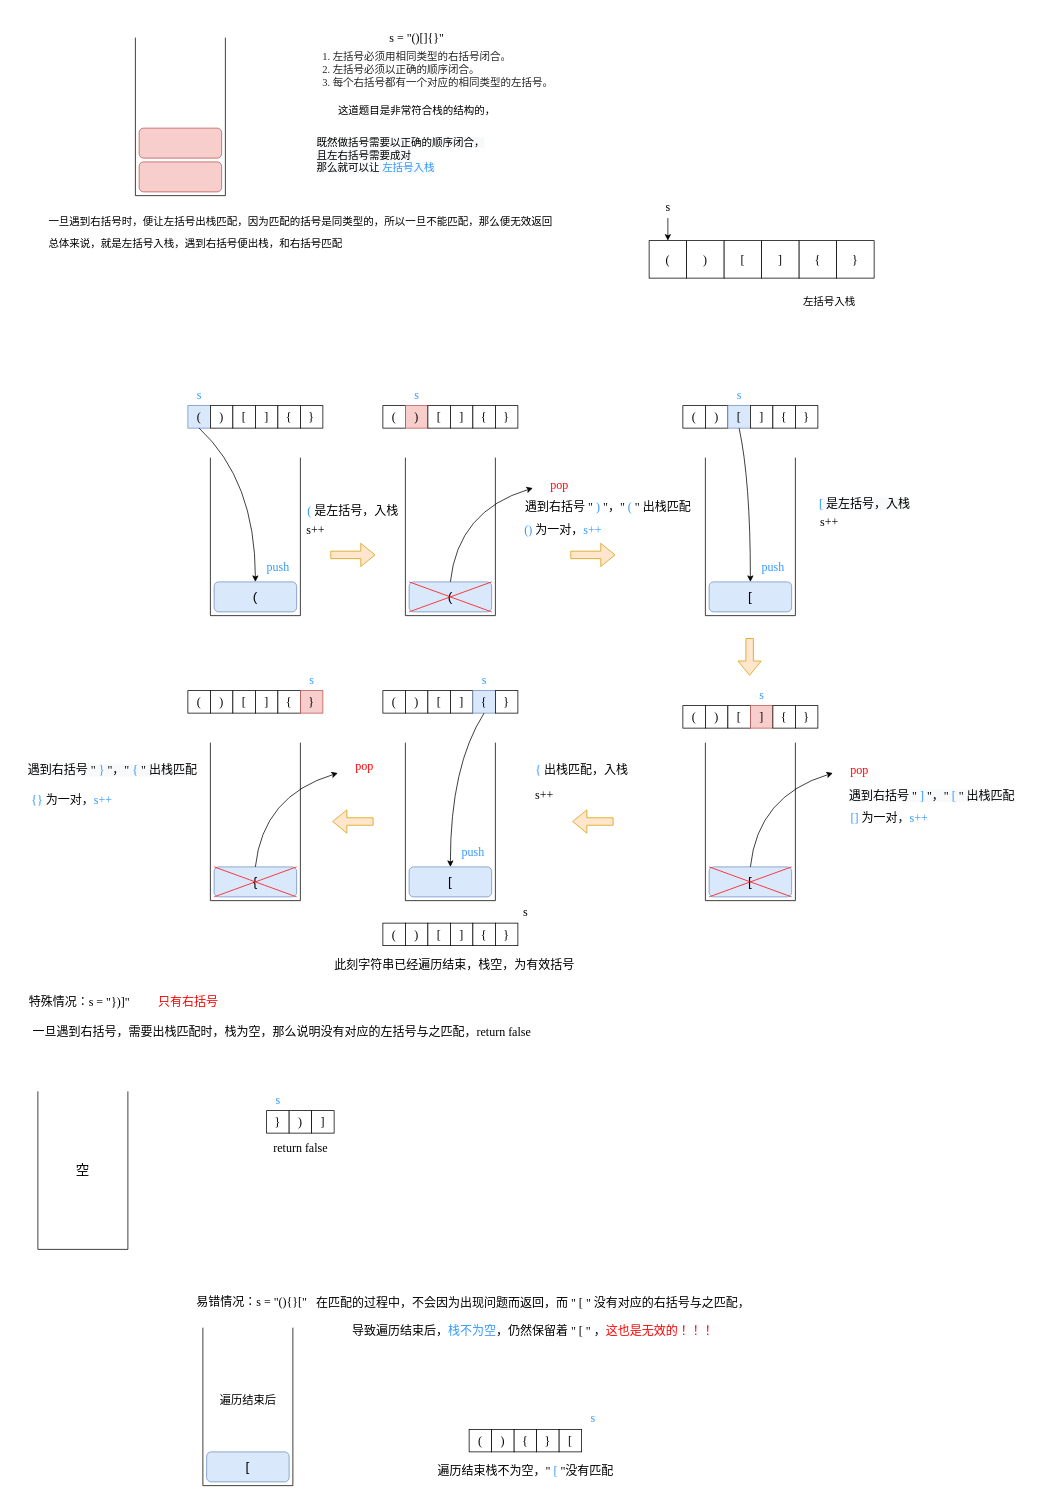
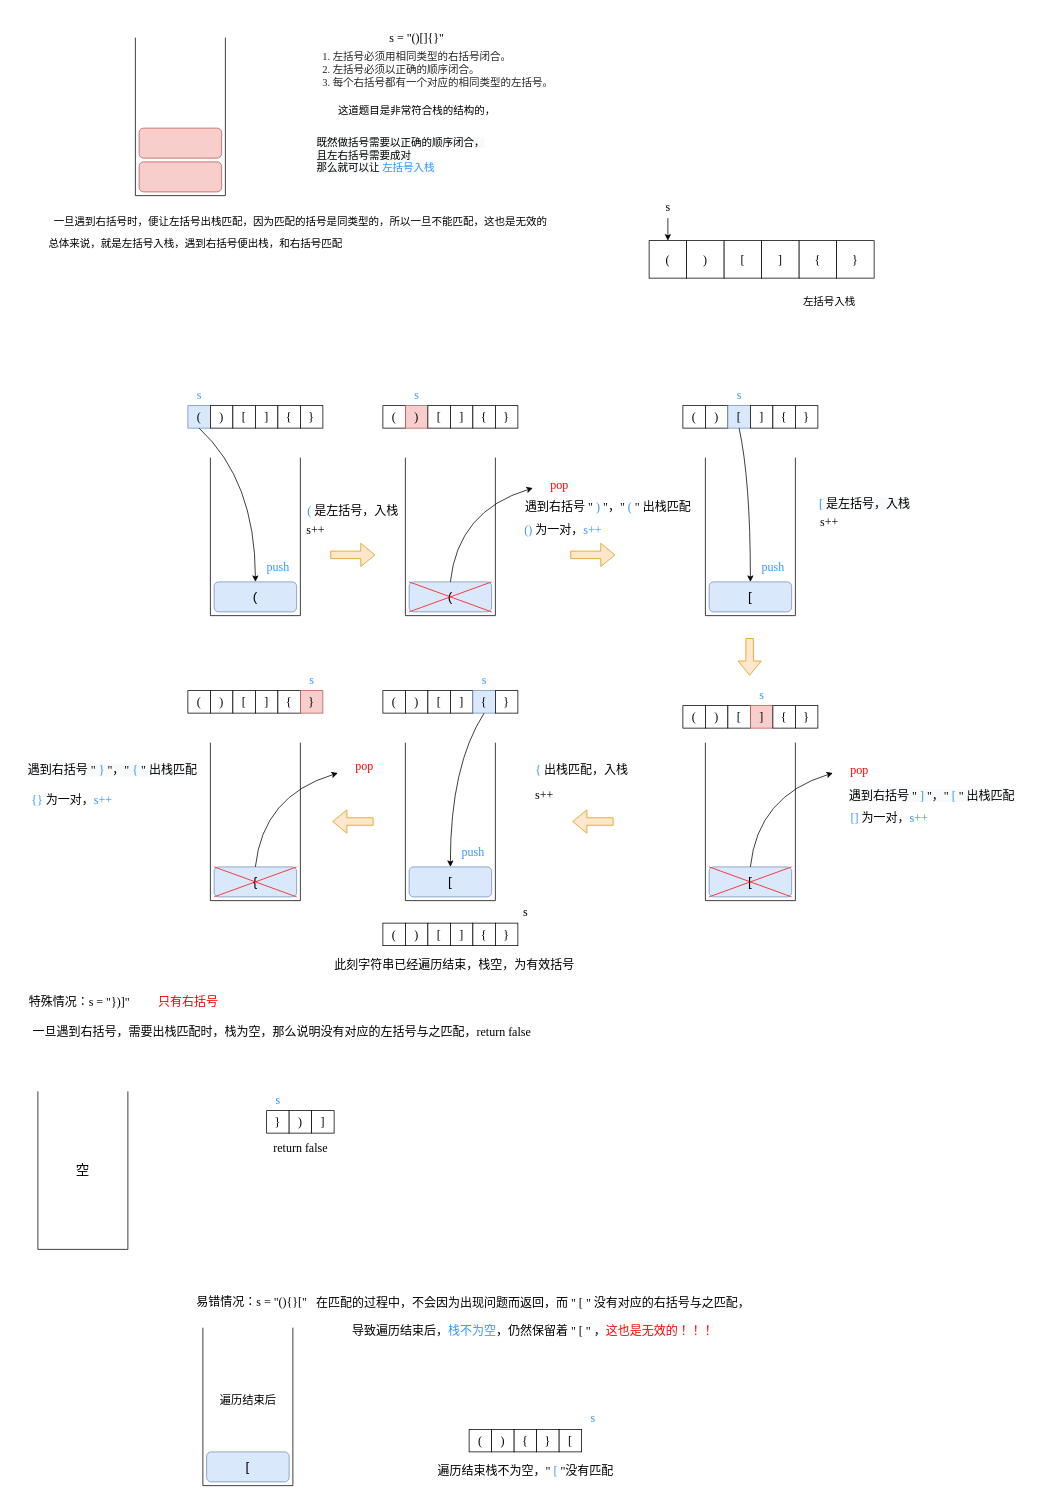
(301, 222) -> (301, 222)
